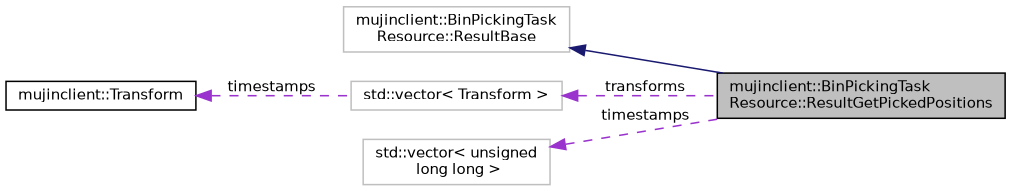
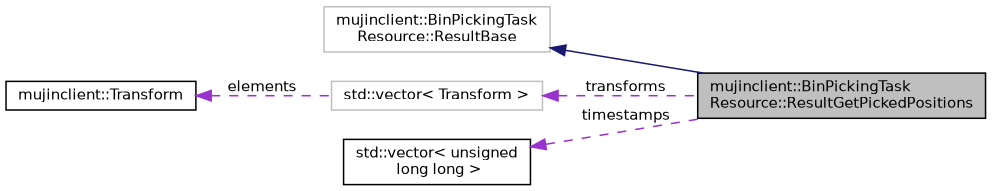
(270, 87) -> (260, 87)
(457, 162) -> (437, 162)
